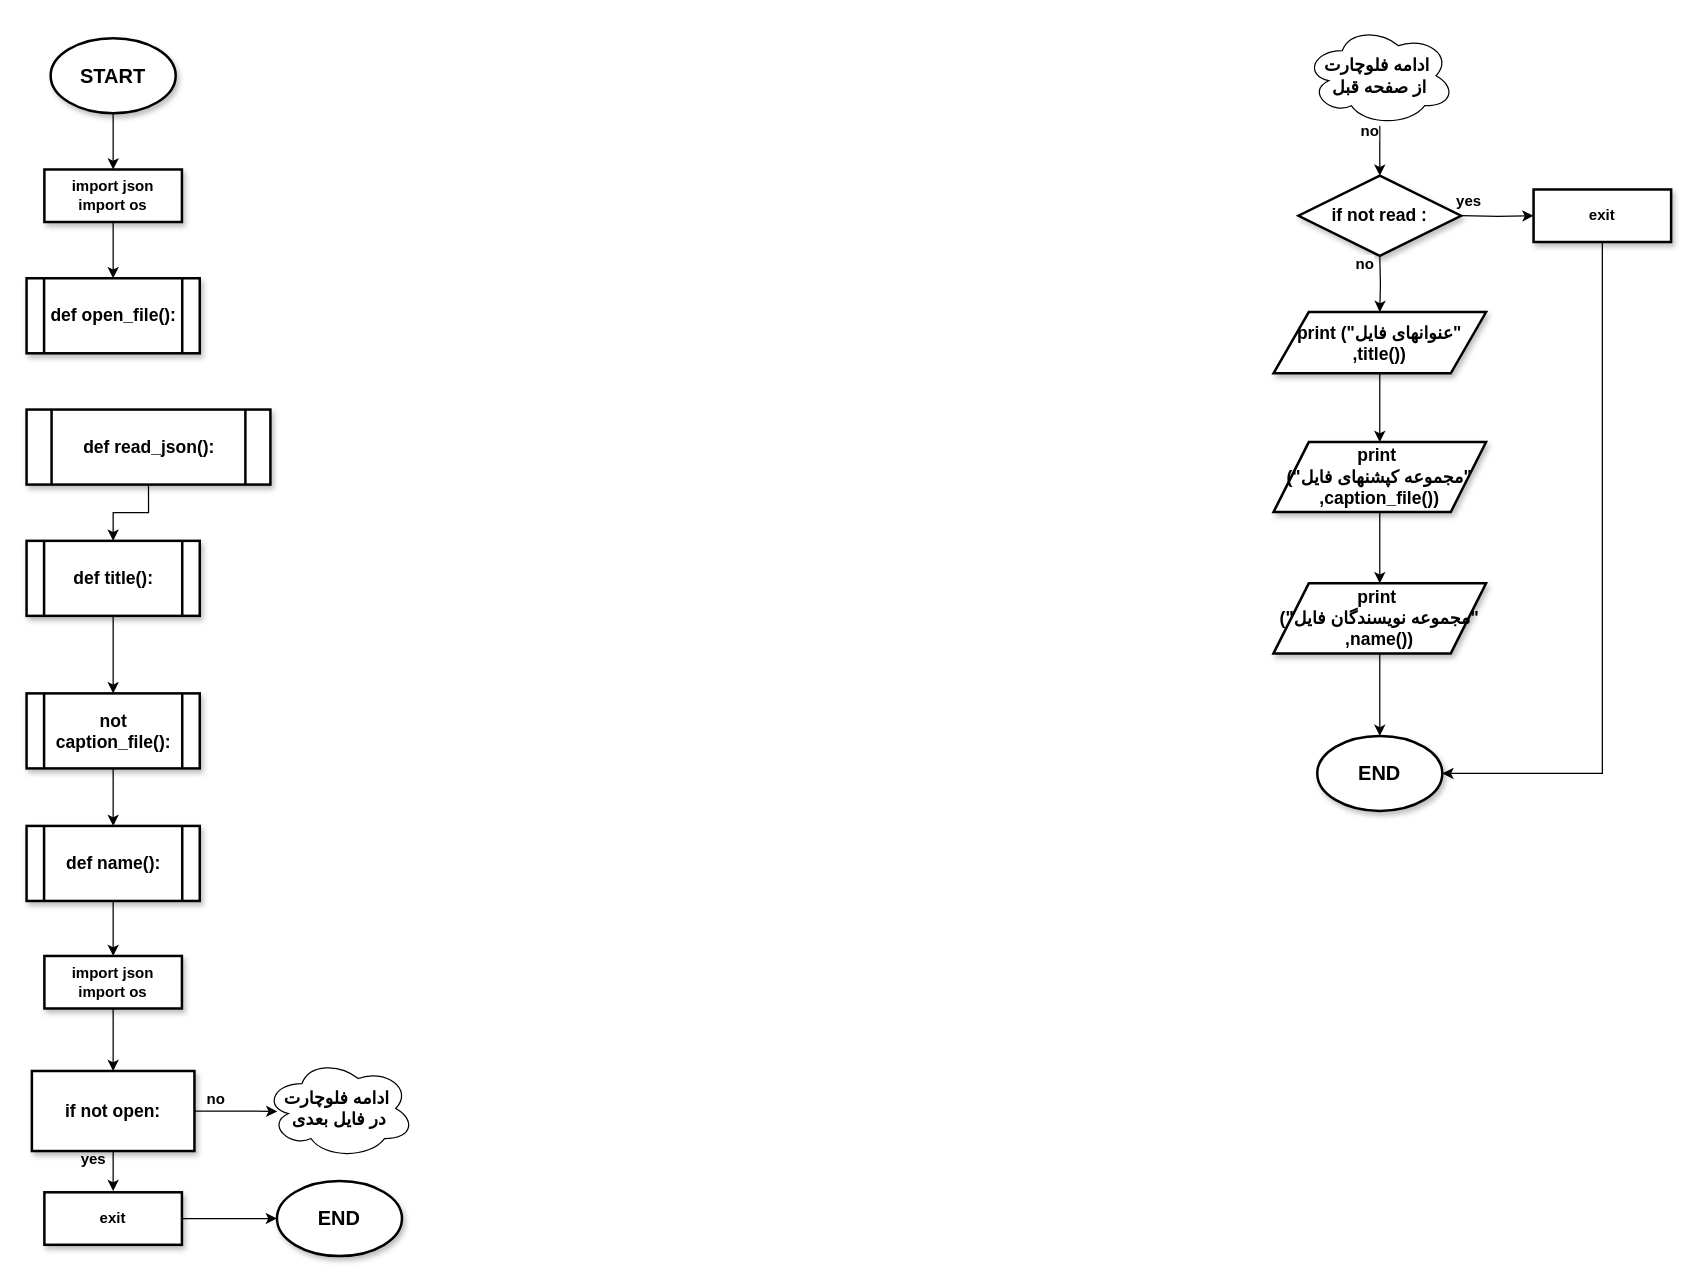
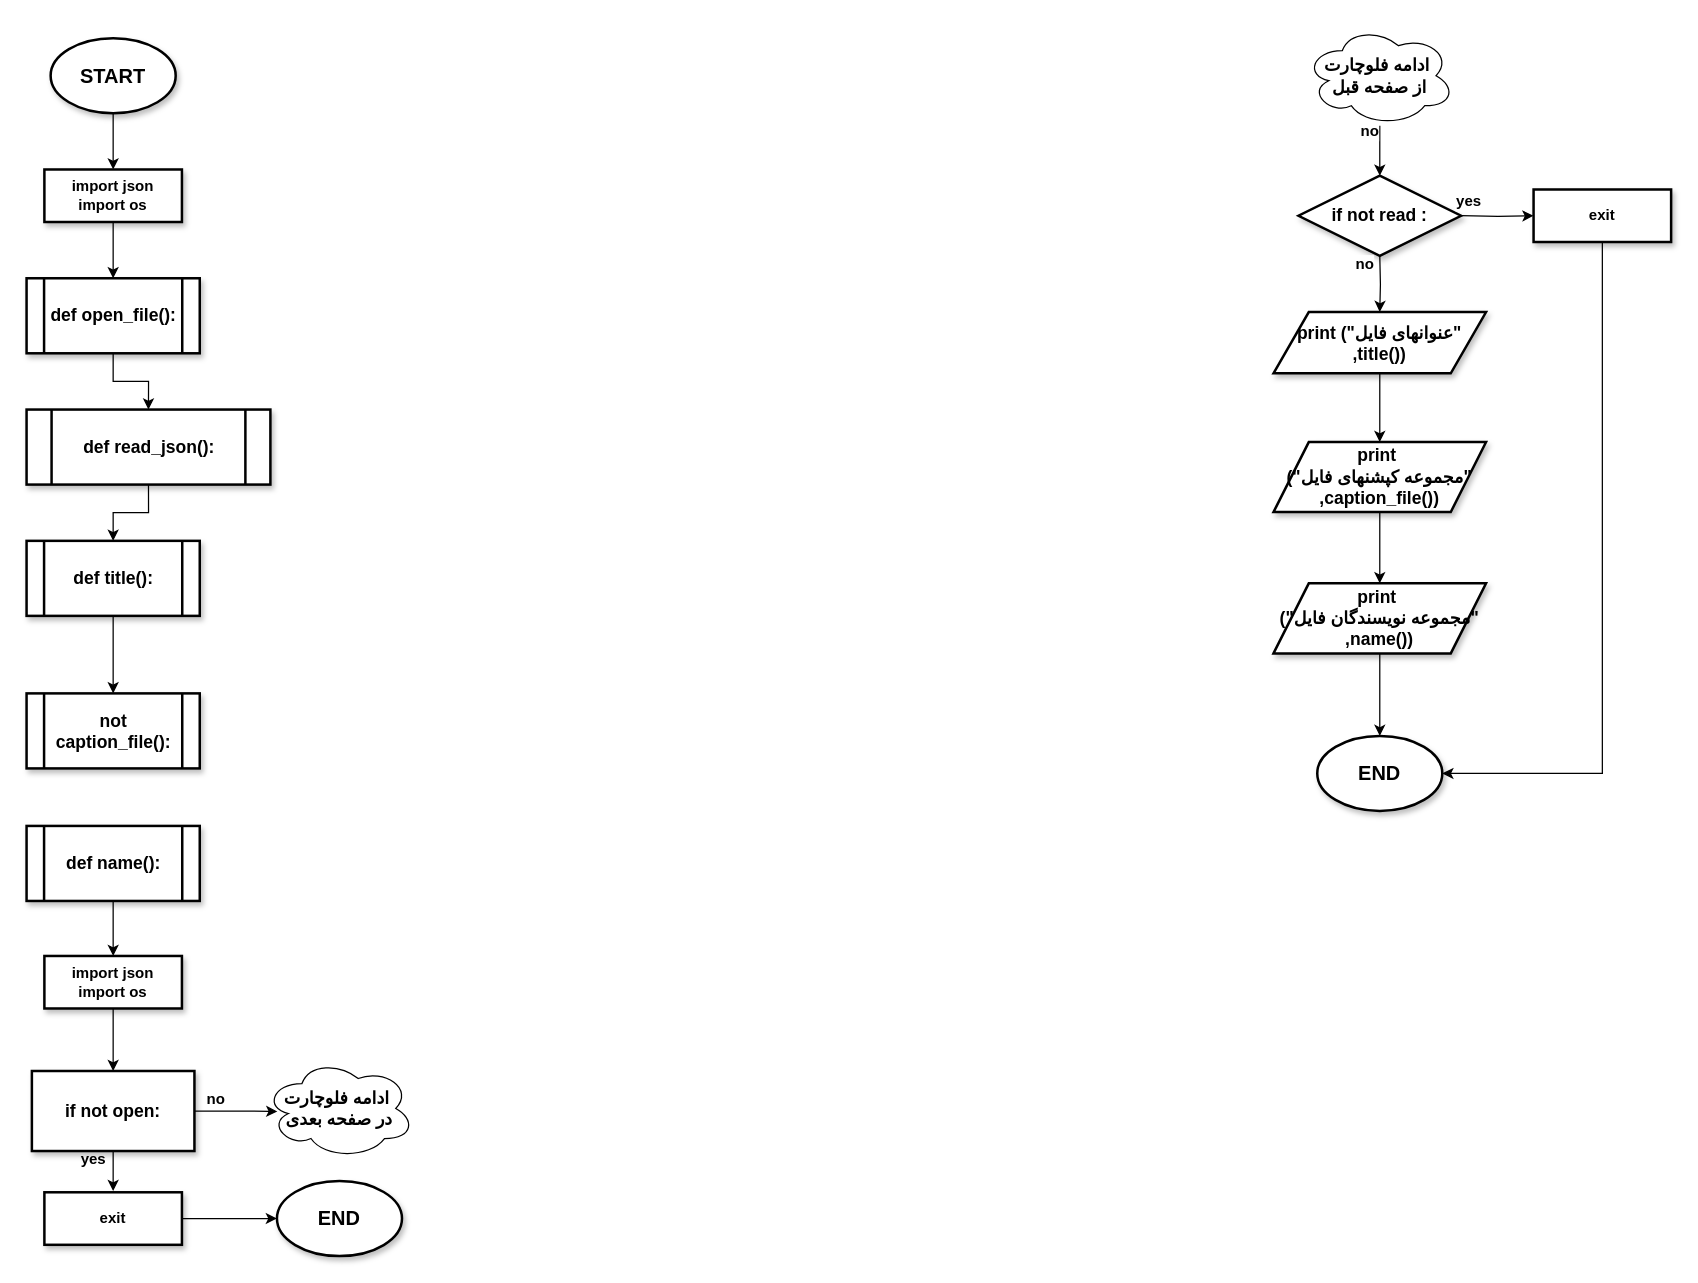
none -> (126, 381)
(113, 792) -> none
(339, 1108) -> (339, 1108)
